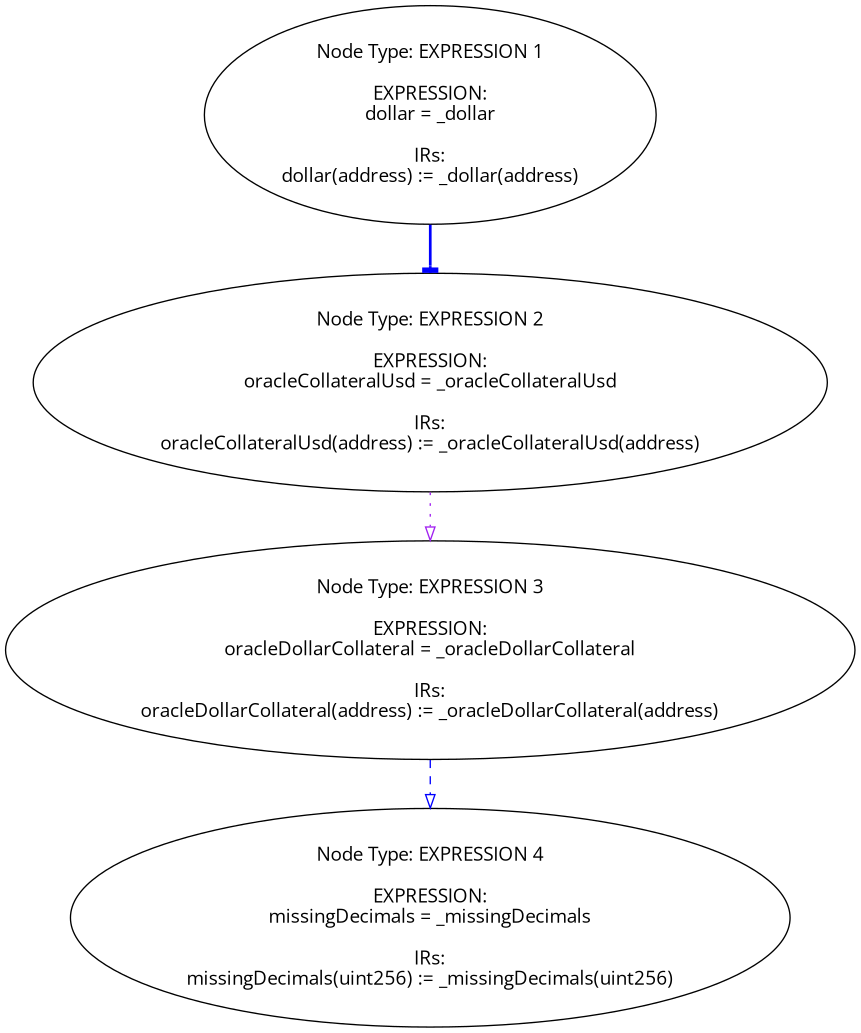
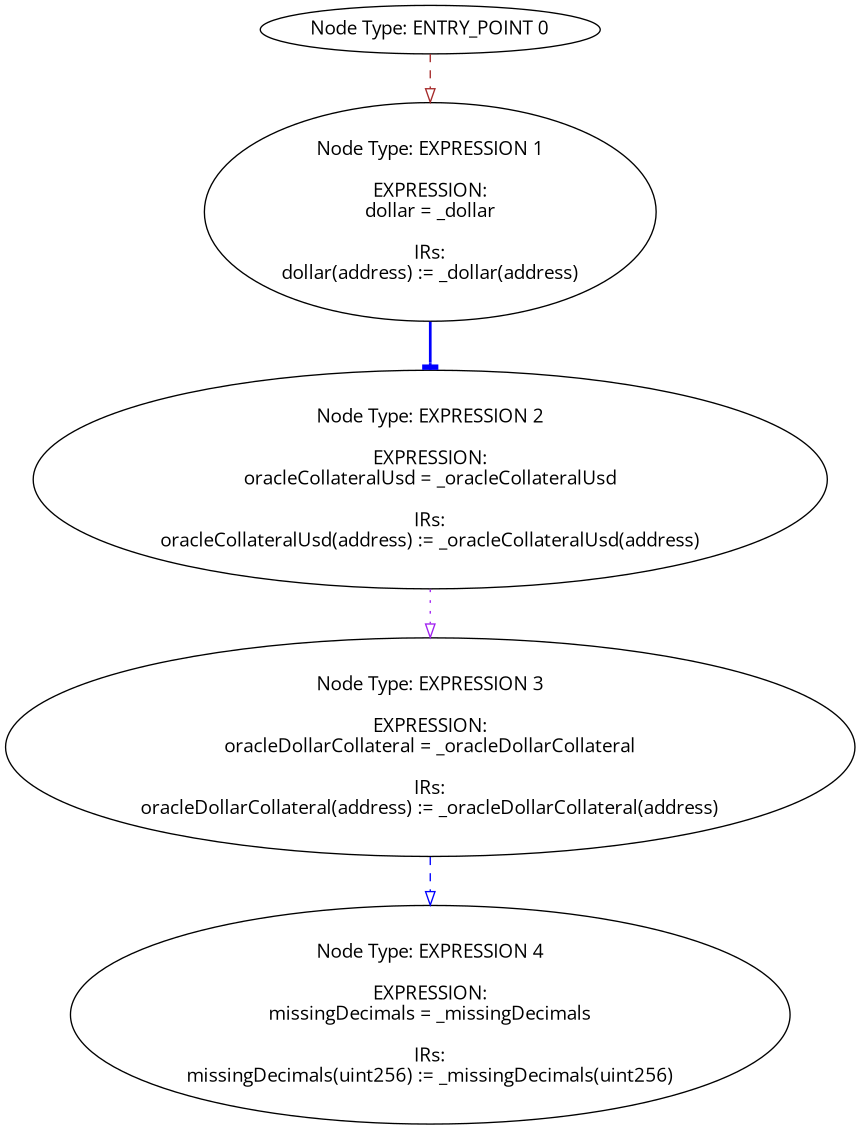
none -> (430, 30)
